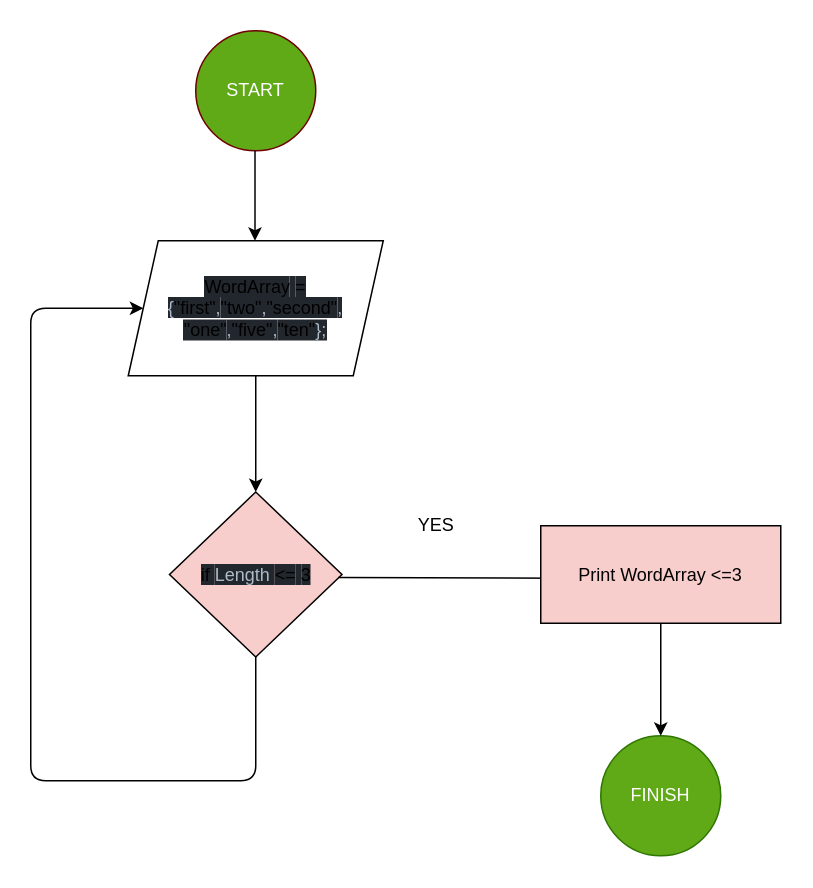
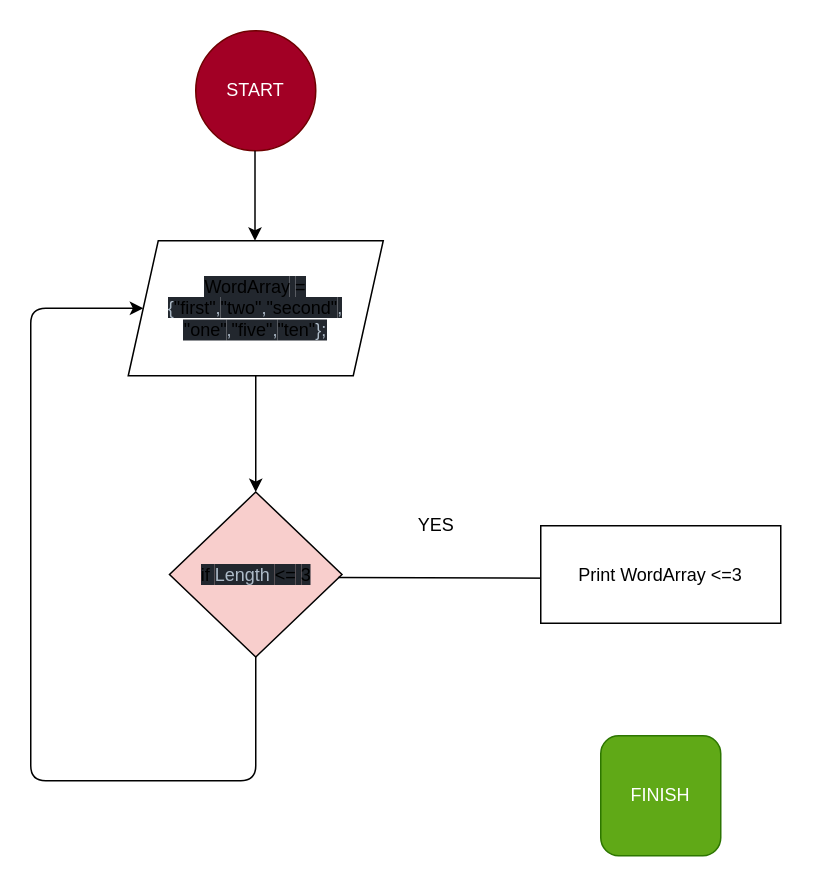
(256, 91) -> (256, 91)
(661, 575) -> (661, 575)
(661, 675) -> none
(661, 796) -> (661, 796)
